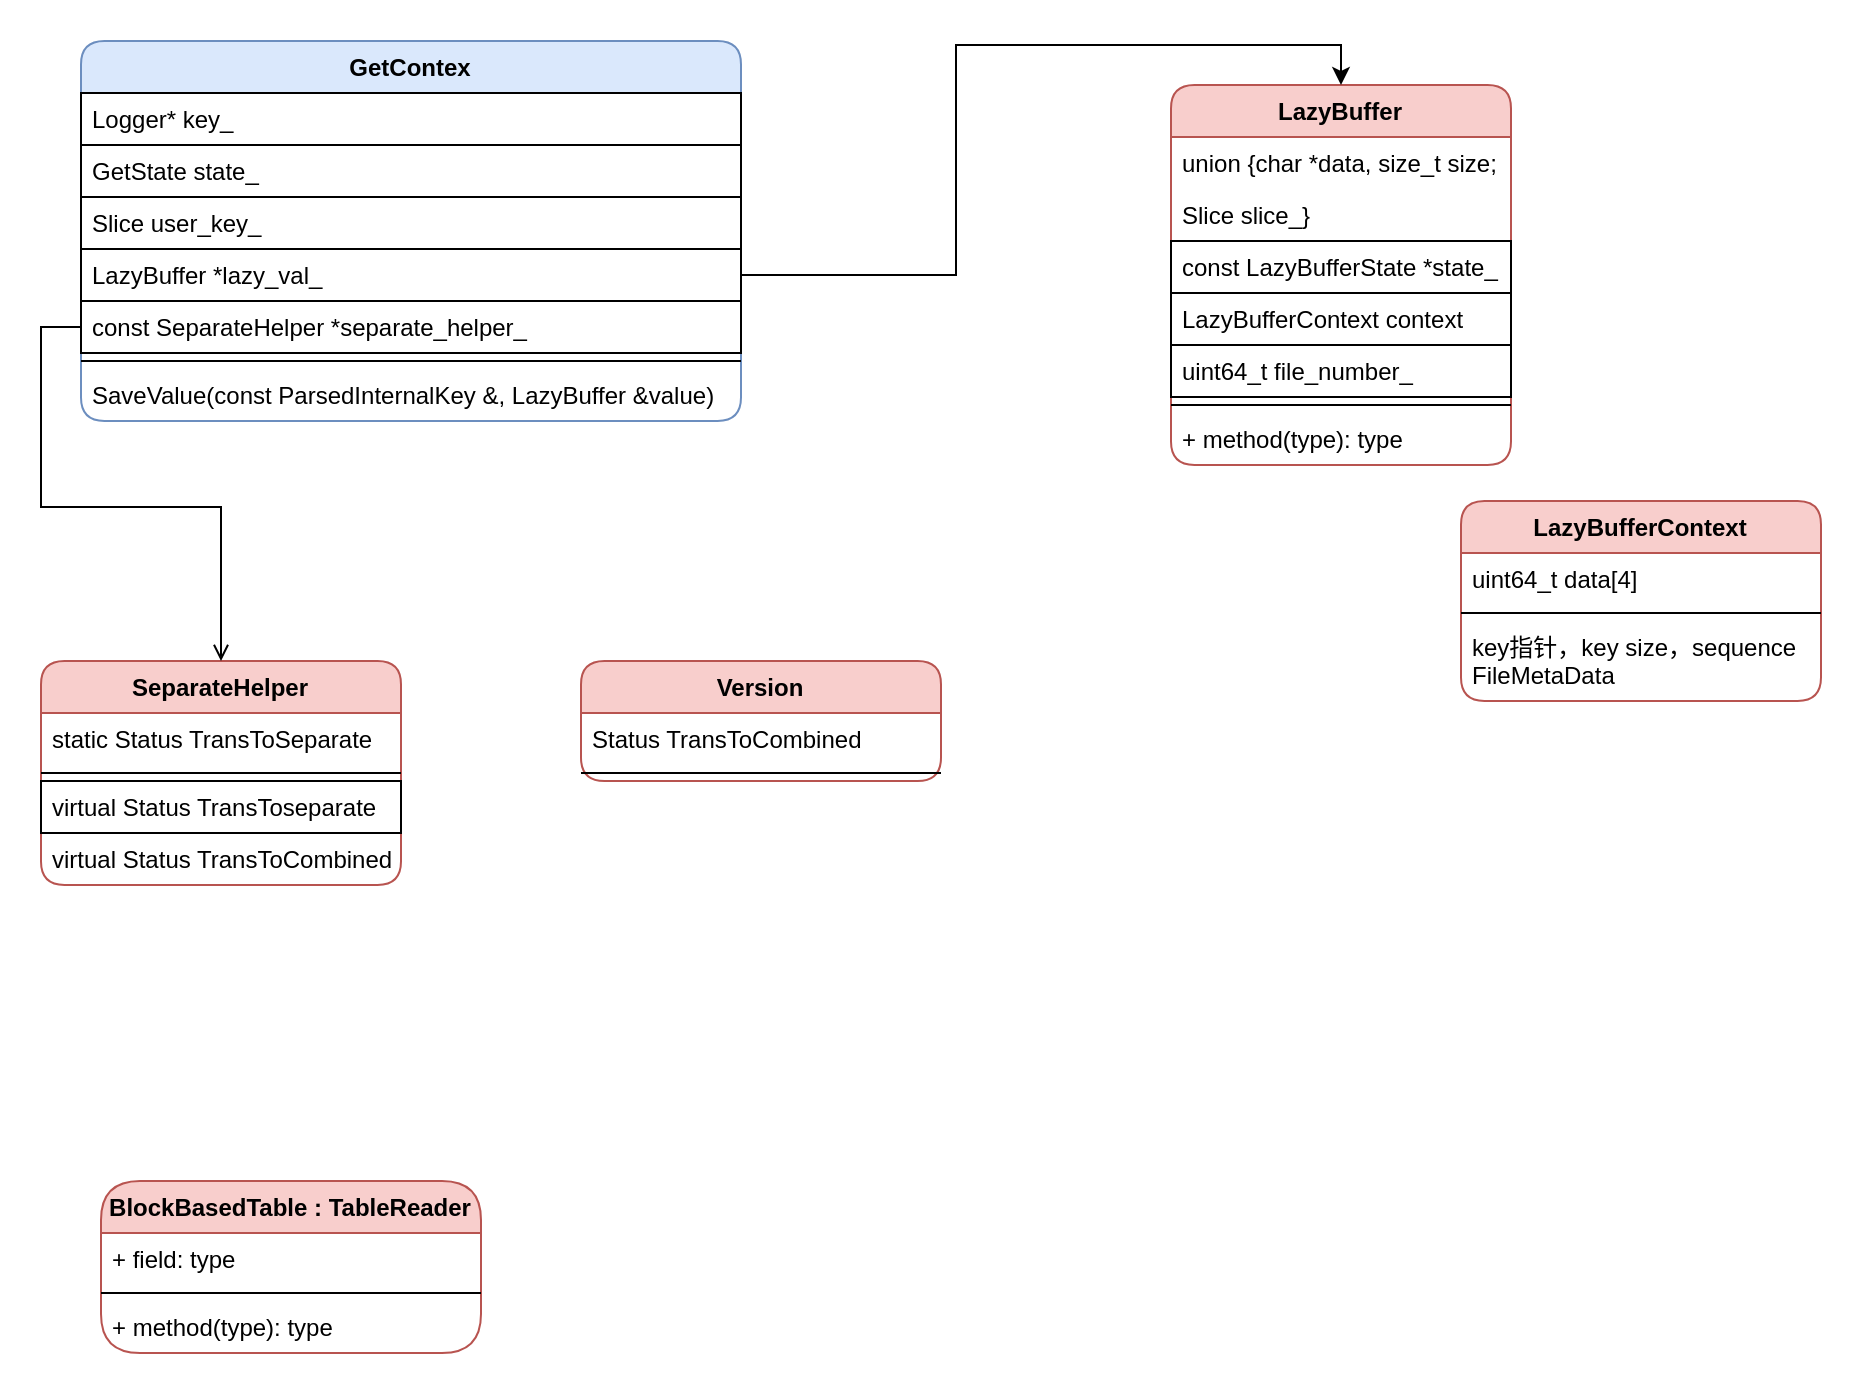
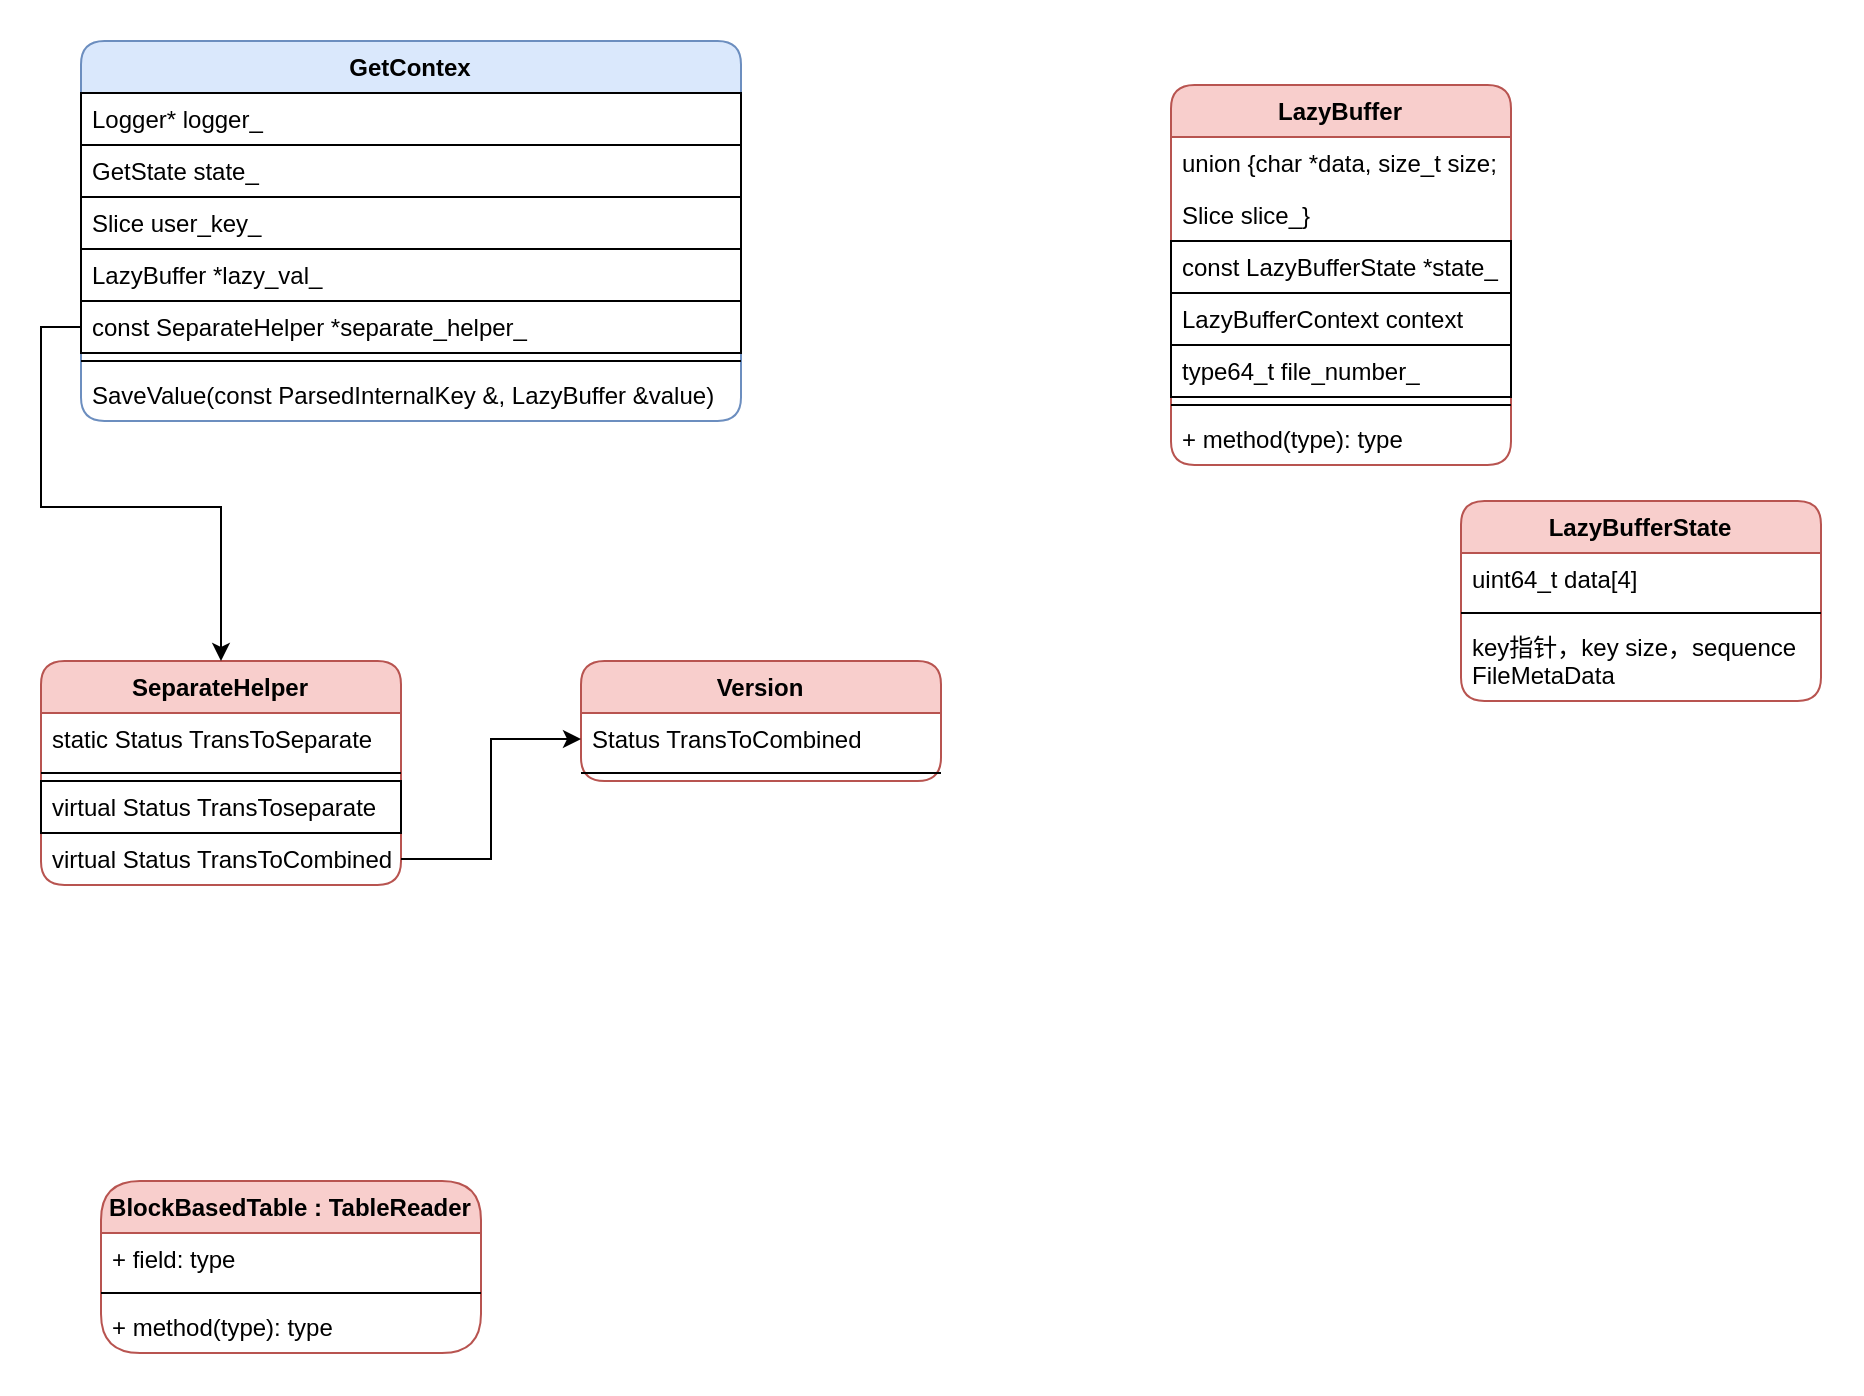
(956, 60) -> none
(170, 120) -> (187, 120)
(1311, 372) -> (1314, 372)
(1640, 528) -> (1640, 528)
(221, 648) -> (221, 646)
none -> (491, 804)
